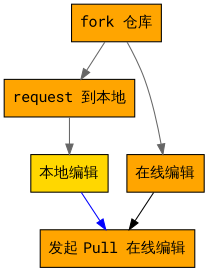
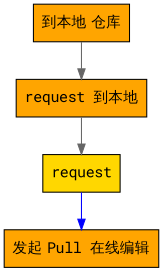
(116, 23) -> (81, 23)
(69, 173) -> (81, 173)
(166, 173) -> none
